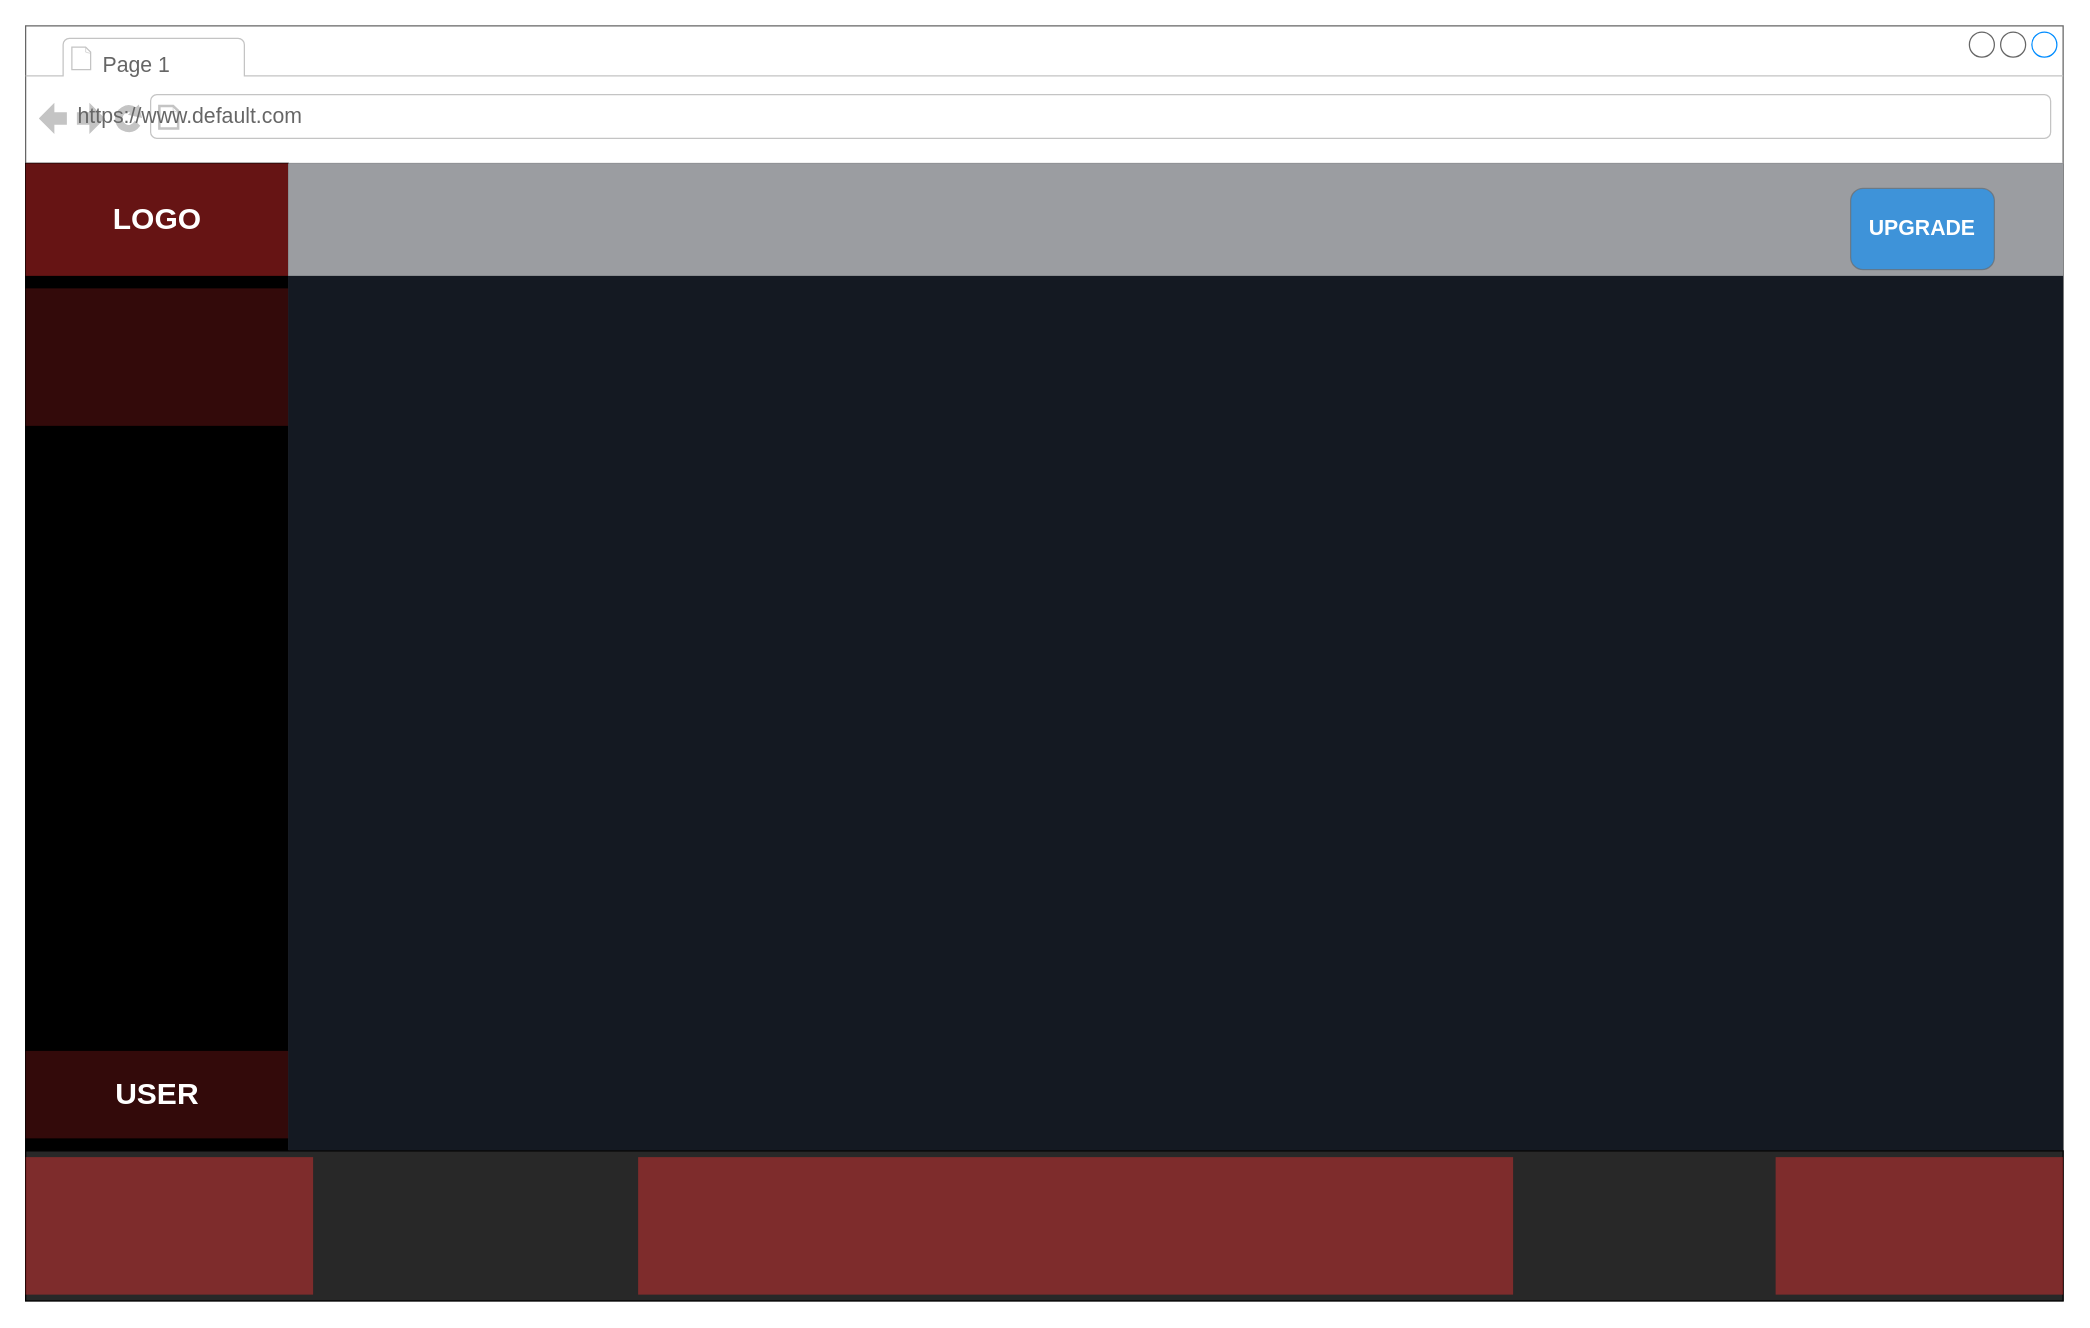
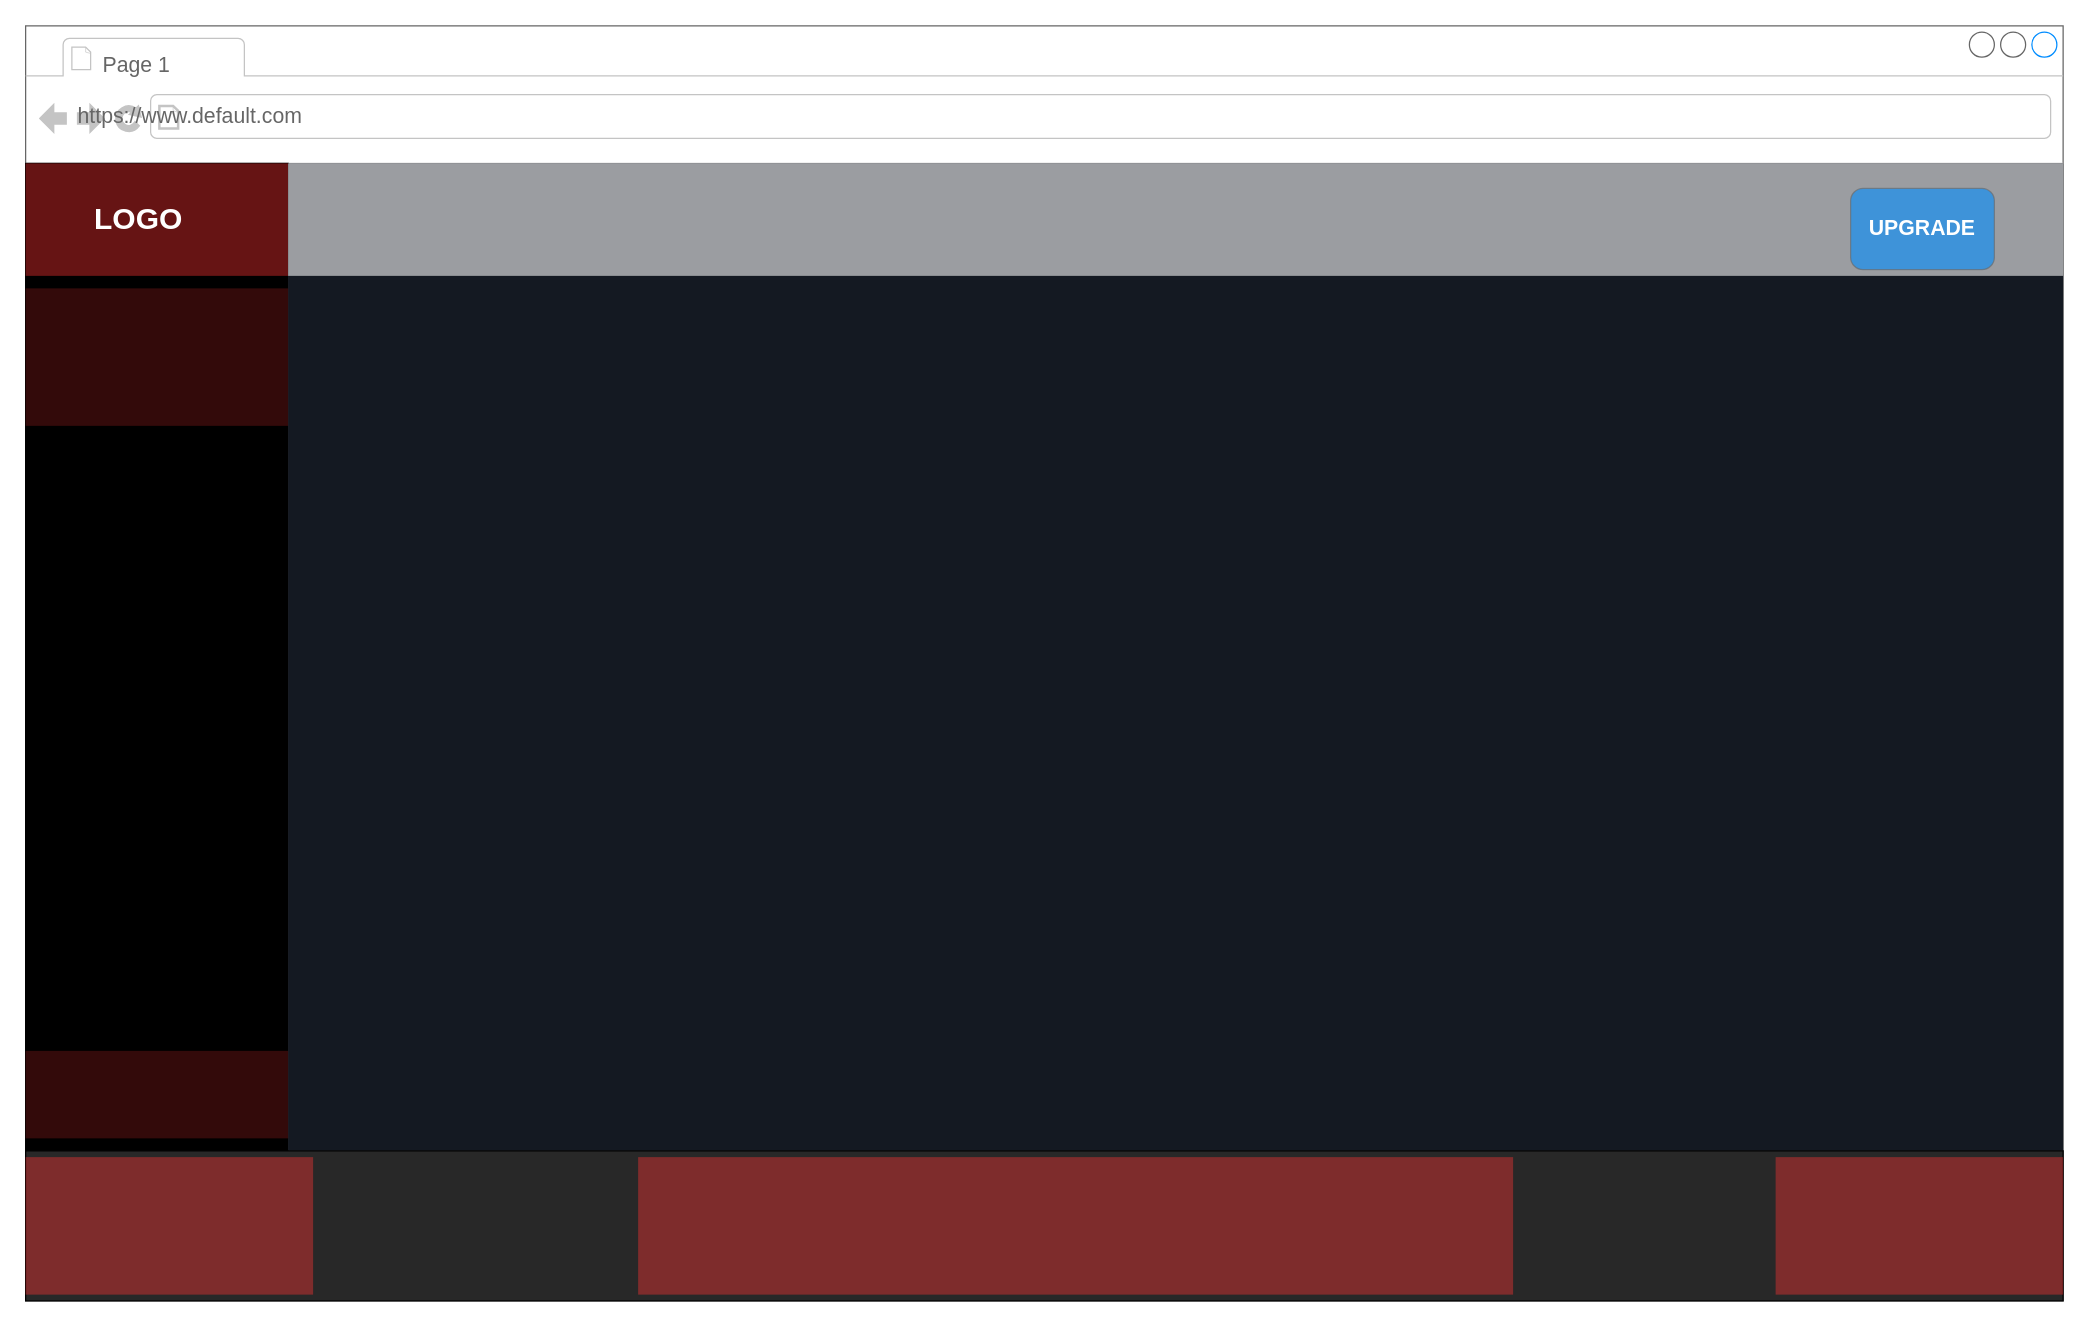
(157, 219) -> (138, 219)
(157, 1094) -> none
